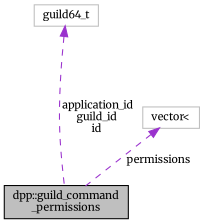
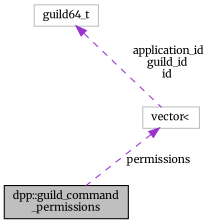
(59, 111) -> (123, 70)
